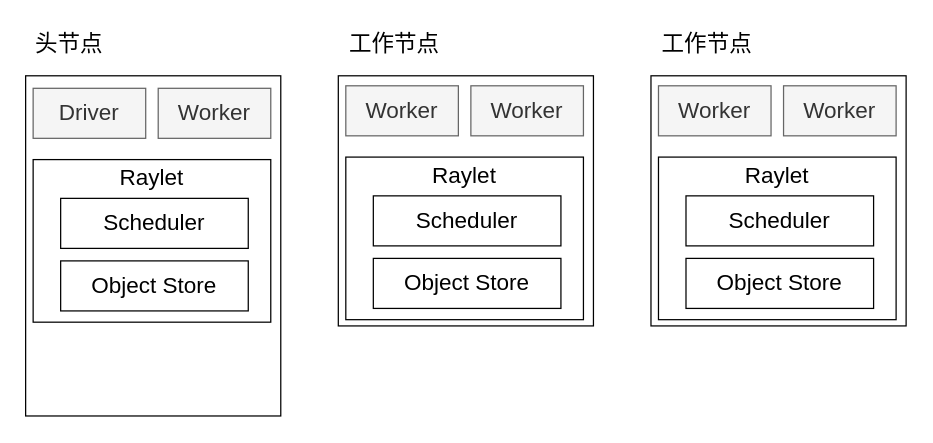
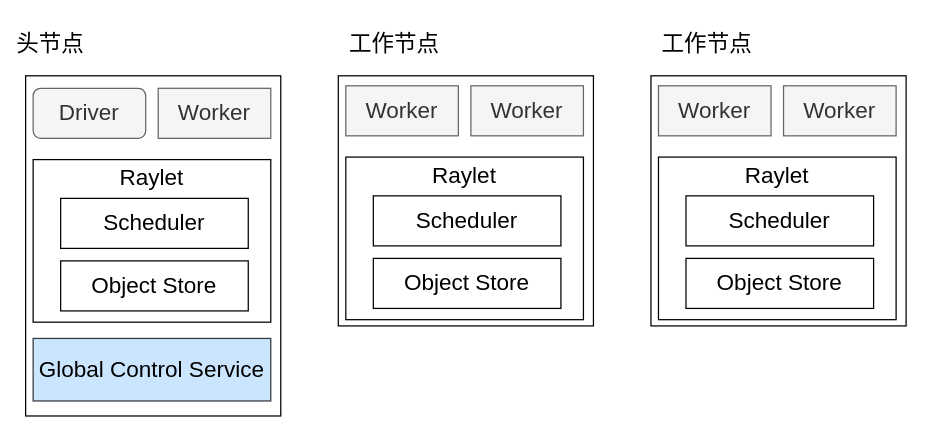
(69, 44) -> (51, 44)
(89, 113) -> (89, 113)
none -> (152, 369)
